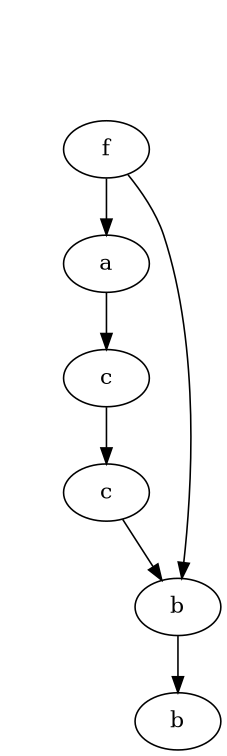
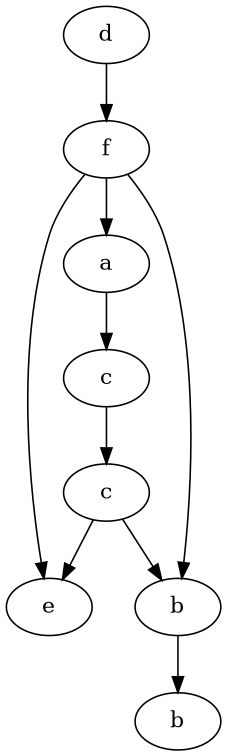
none -> (106, 35)
none -> (49, 607)
